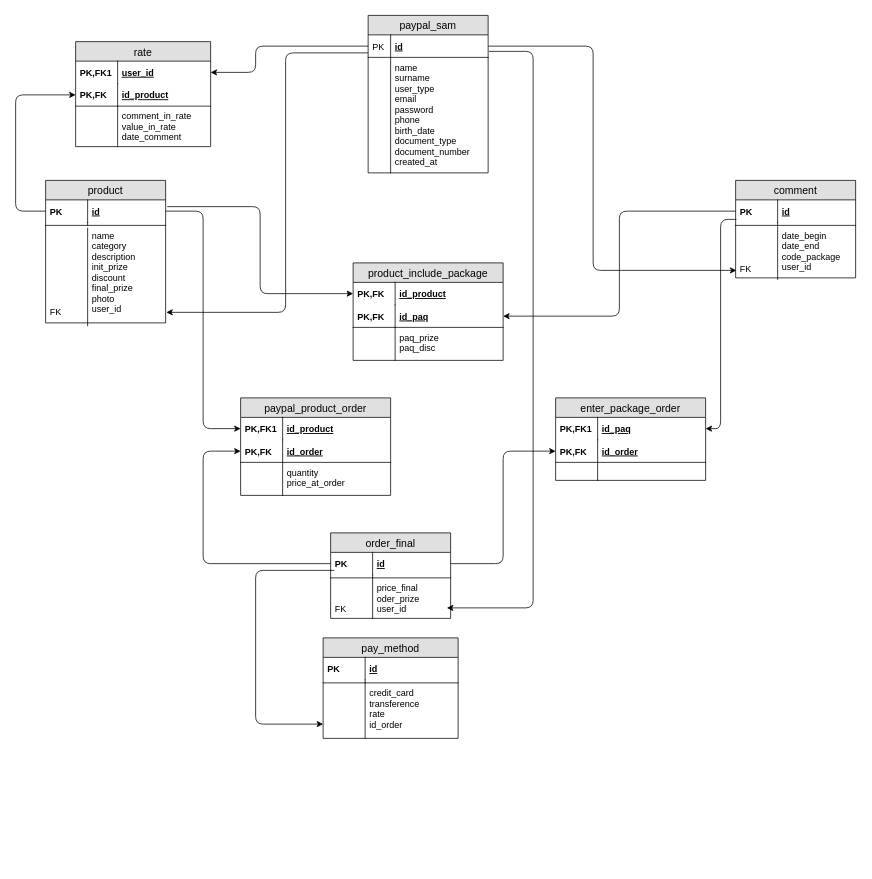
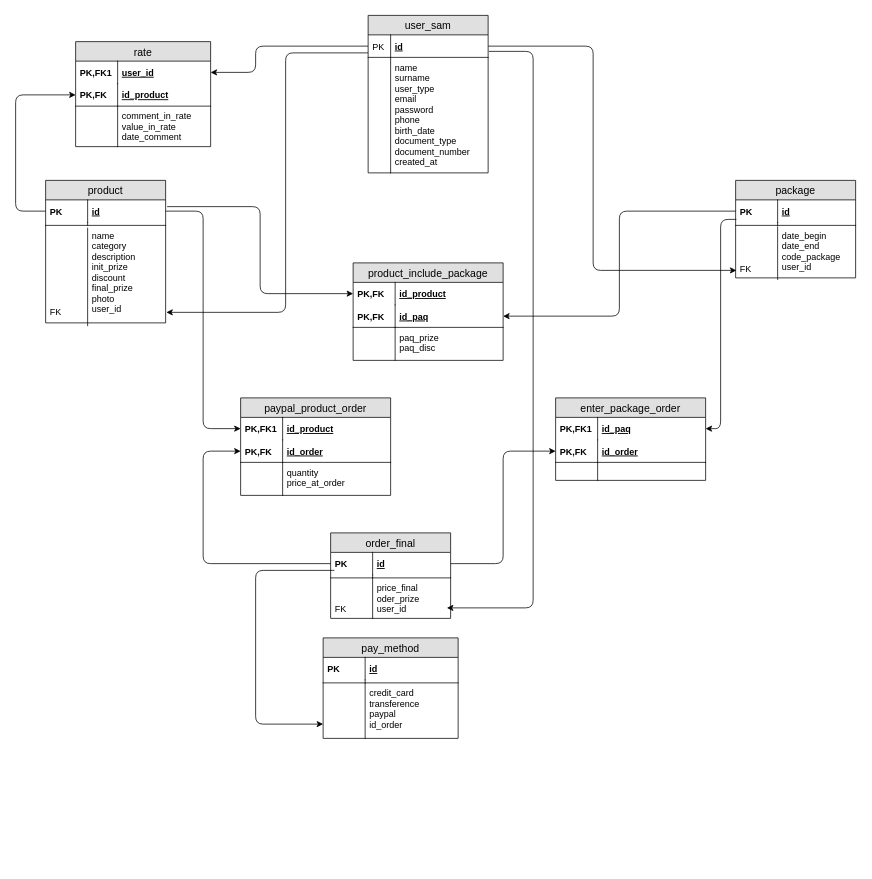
(428, 26) -> (428, 26)
(795, 191) -> (795, 191)
(396, 693) -> (396, 693)
